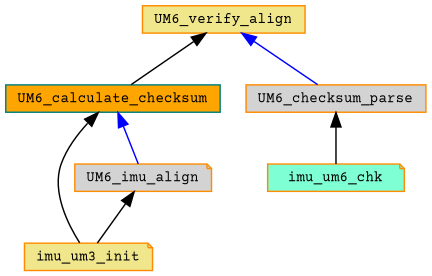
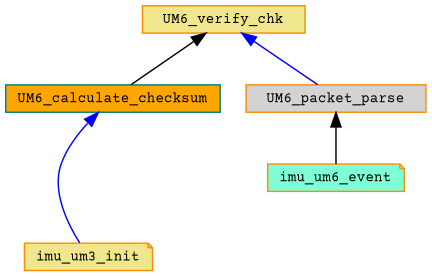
(224, 19) -> (224, 19)
(336, 99) -> (336, 99)
(143, 178) -> none
(336, 178) -> (336, 178)
(58, 181) -> (58, 181)
